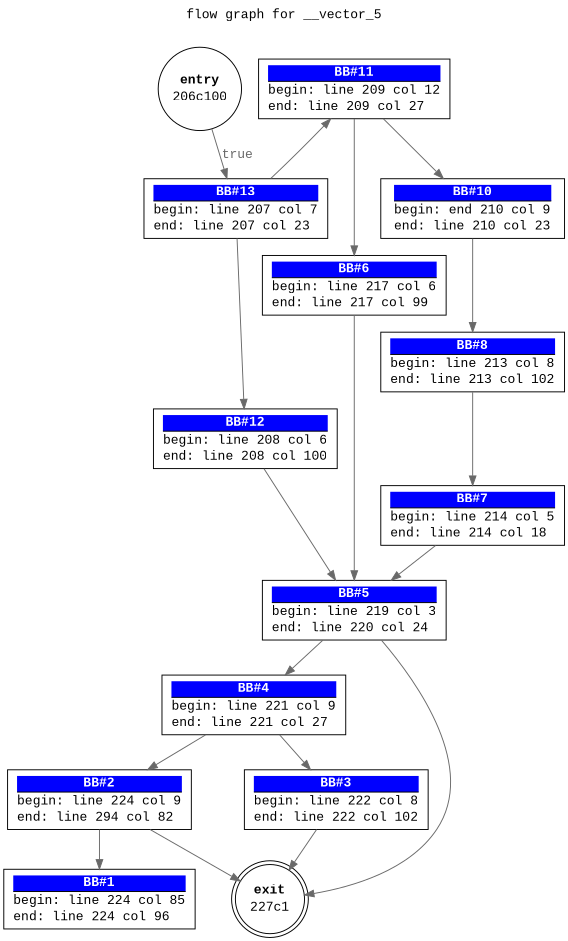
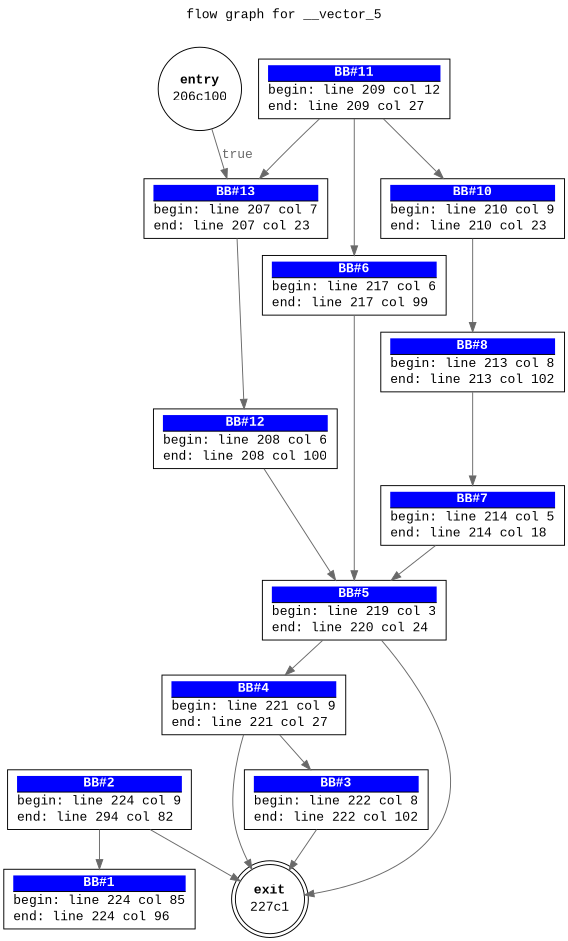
(298, 153) -> (293, 145)
(473, 210) -> (473, 210)
(181, 750) -> (233, 798)
